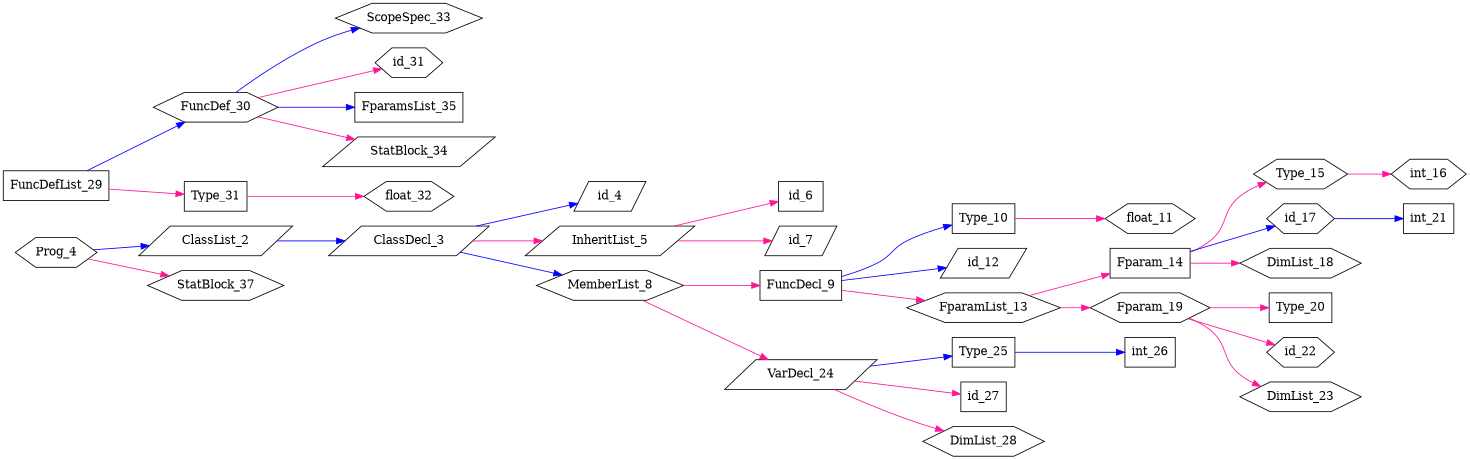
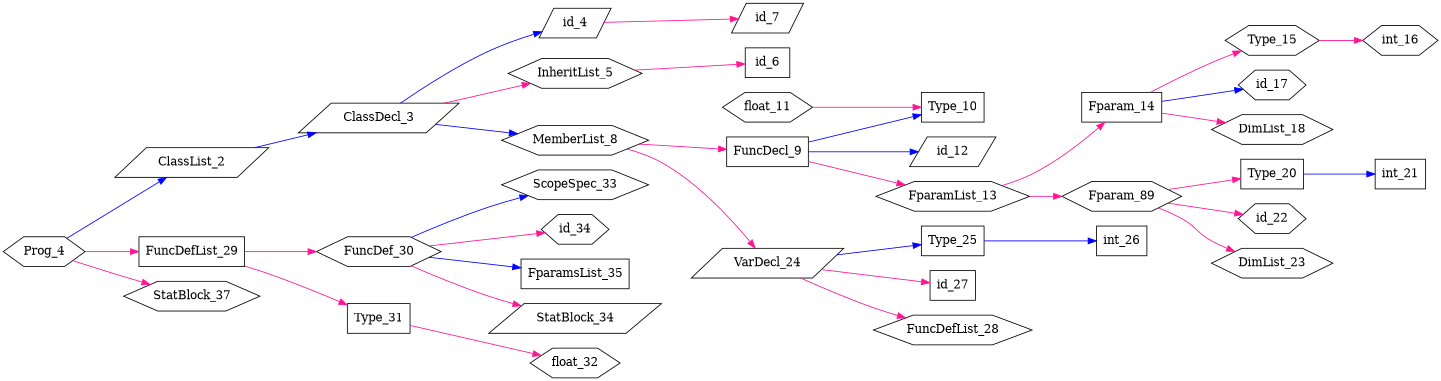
(409, 63) -> (575, 229)
(132, 148) -> (276, 252)
(1056, 219) -> (863, 107)
(1365, 219) -> (1335, 174)
(610, 241) -> (575, 73)
(720, 241) -> (667, 21)
none -> (108, 252)
(1150, 308) -> (1122, 196)
(984, 441) -> (953, 330)
